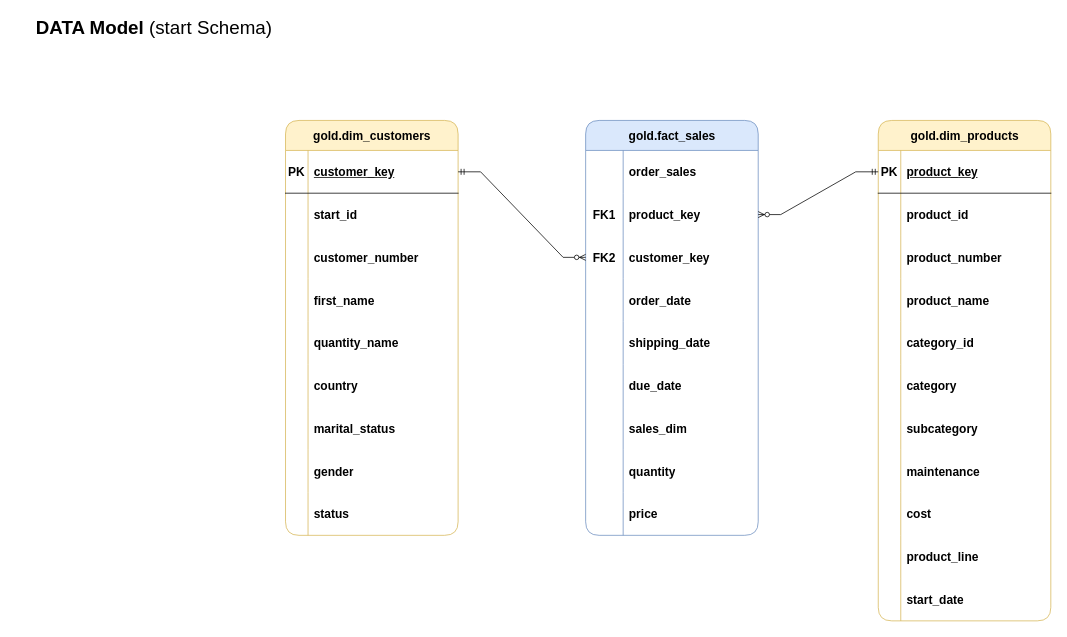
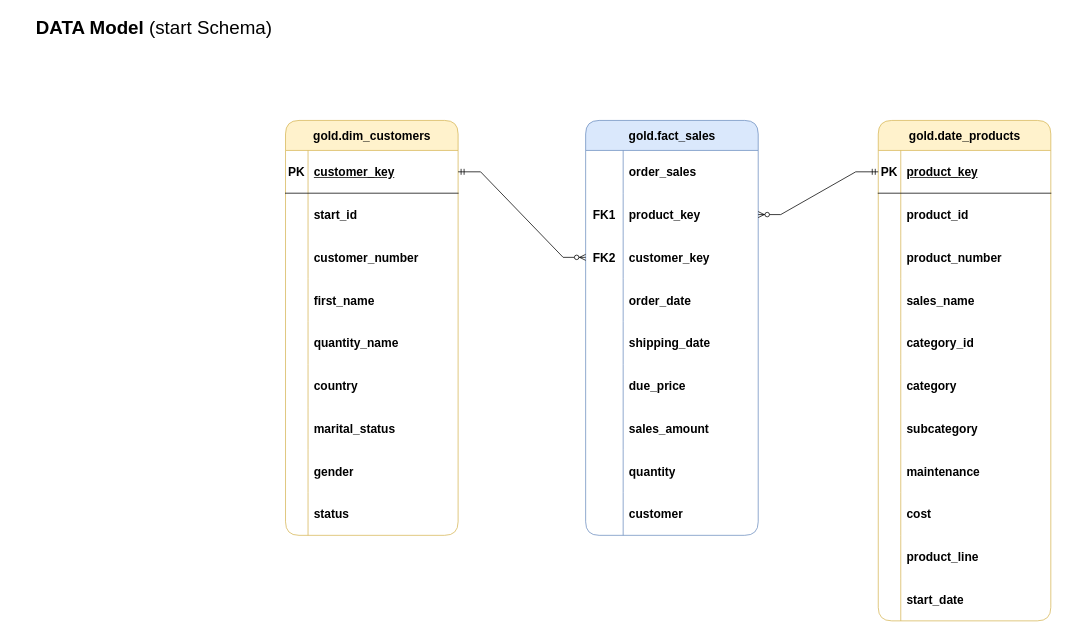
(965, 135) -> (965, 135)
(947, 300) -> (938, 300)
(656, 386) -> (658, 386)
(656, 429) -> (668, 429)
(644, 514) -> (656, 514)
